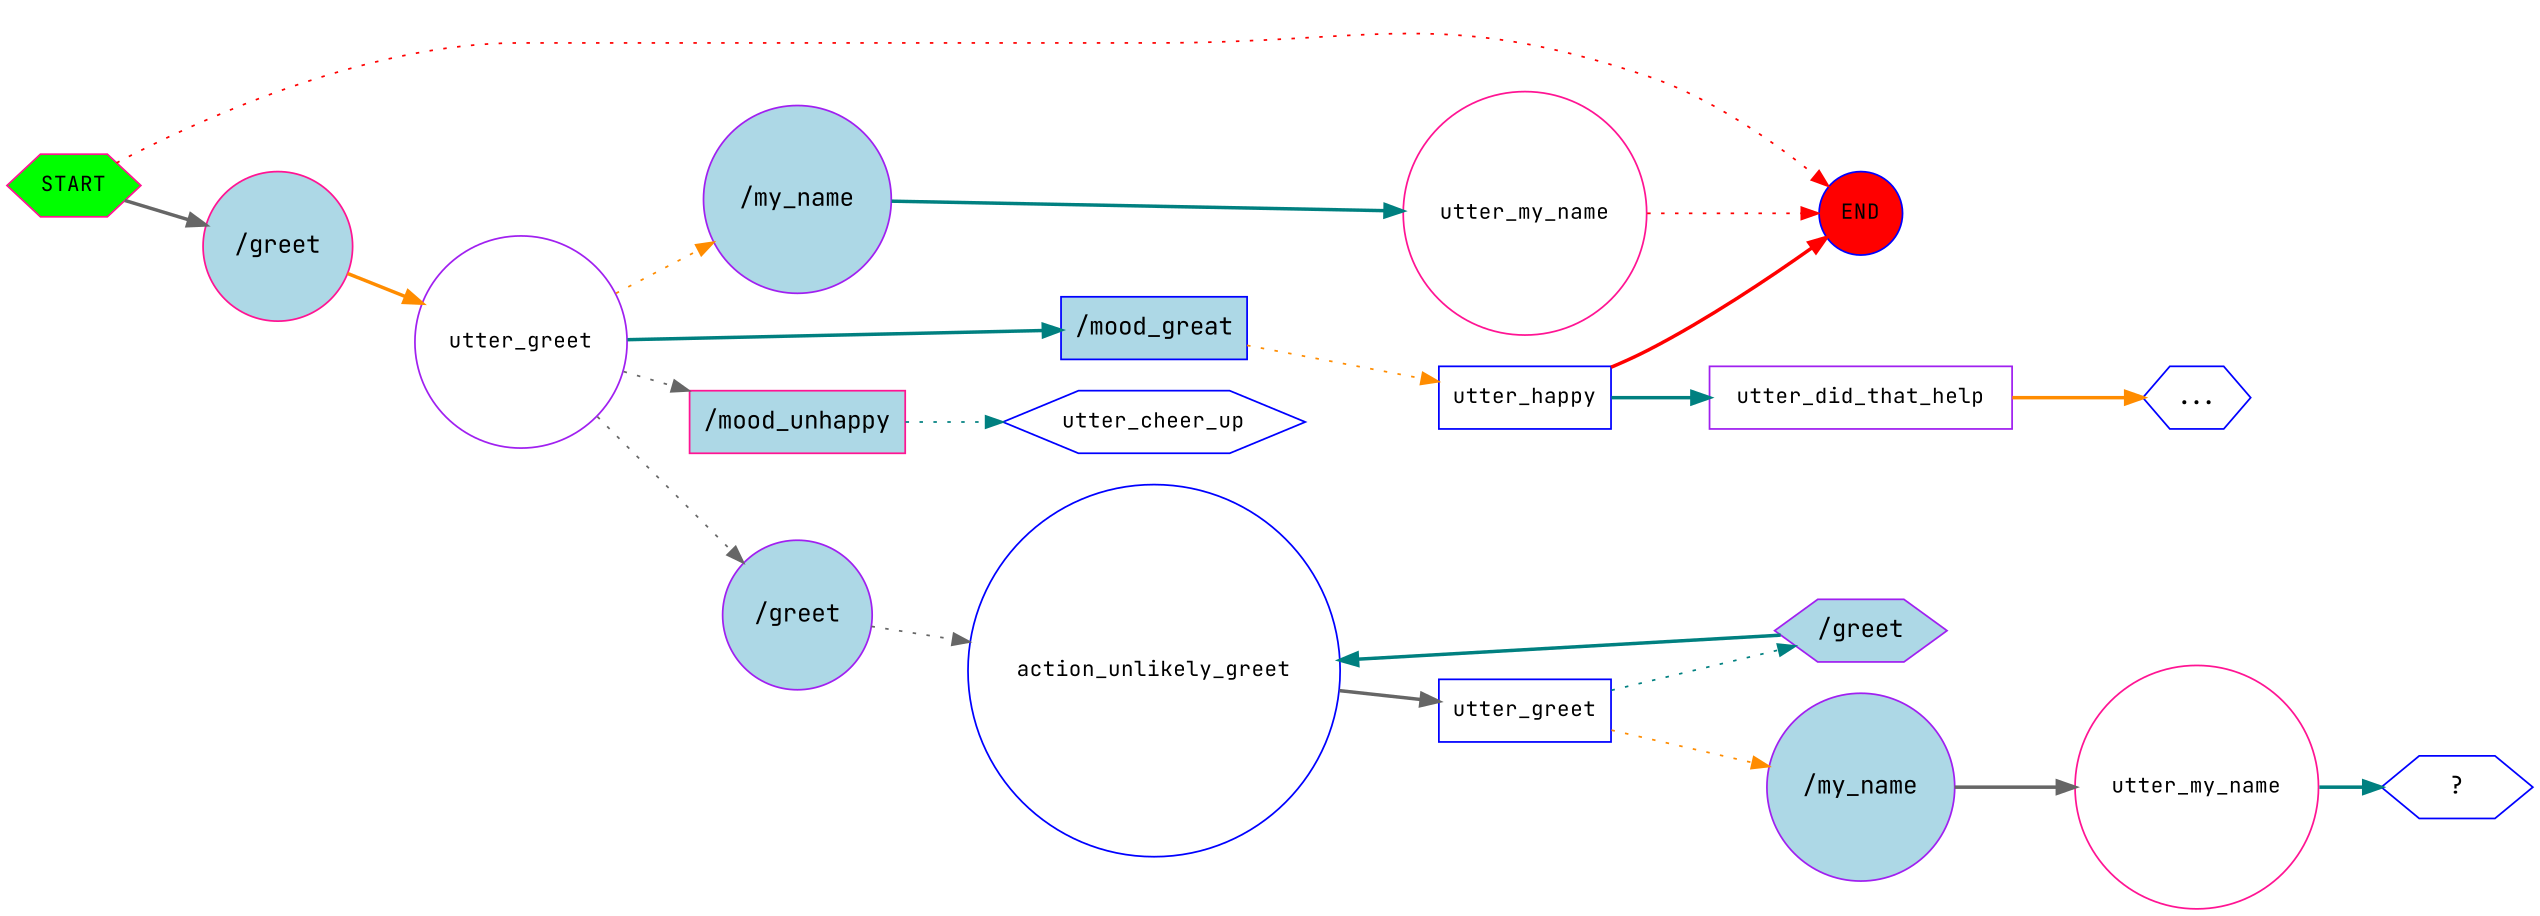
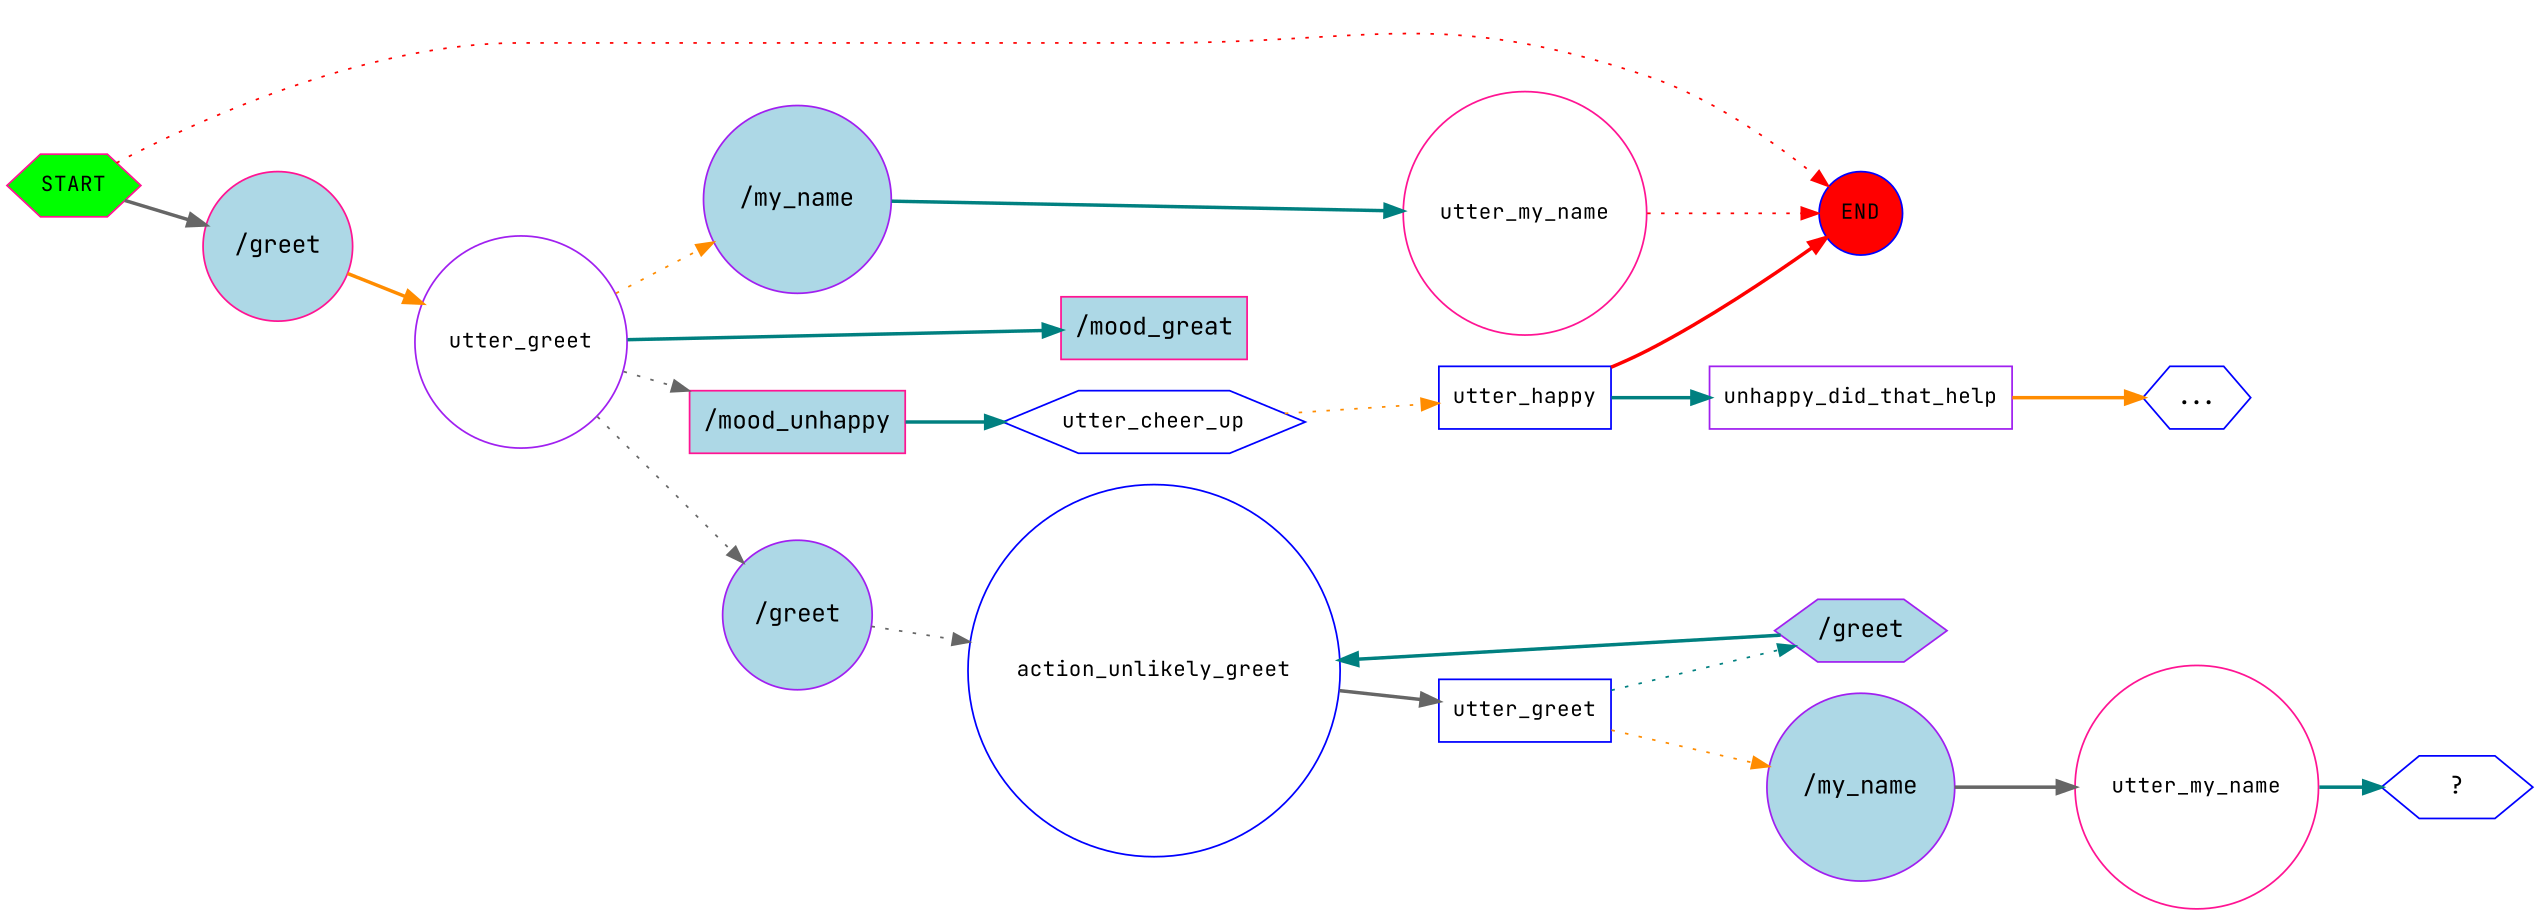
(1154, 328) -> (1154, 328)
(1334, 362) -> (1353, 409)
(1861, 398) -> (1861, 398)
(945, 422) -> (945, 422)
